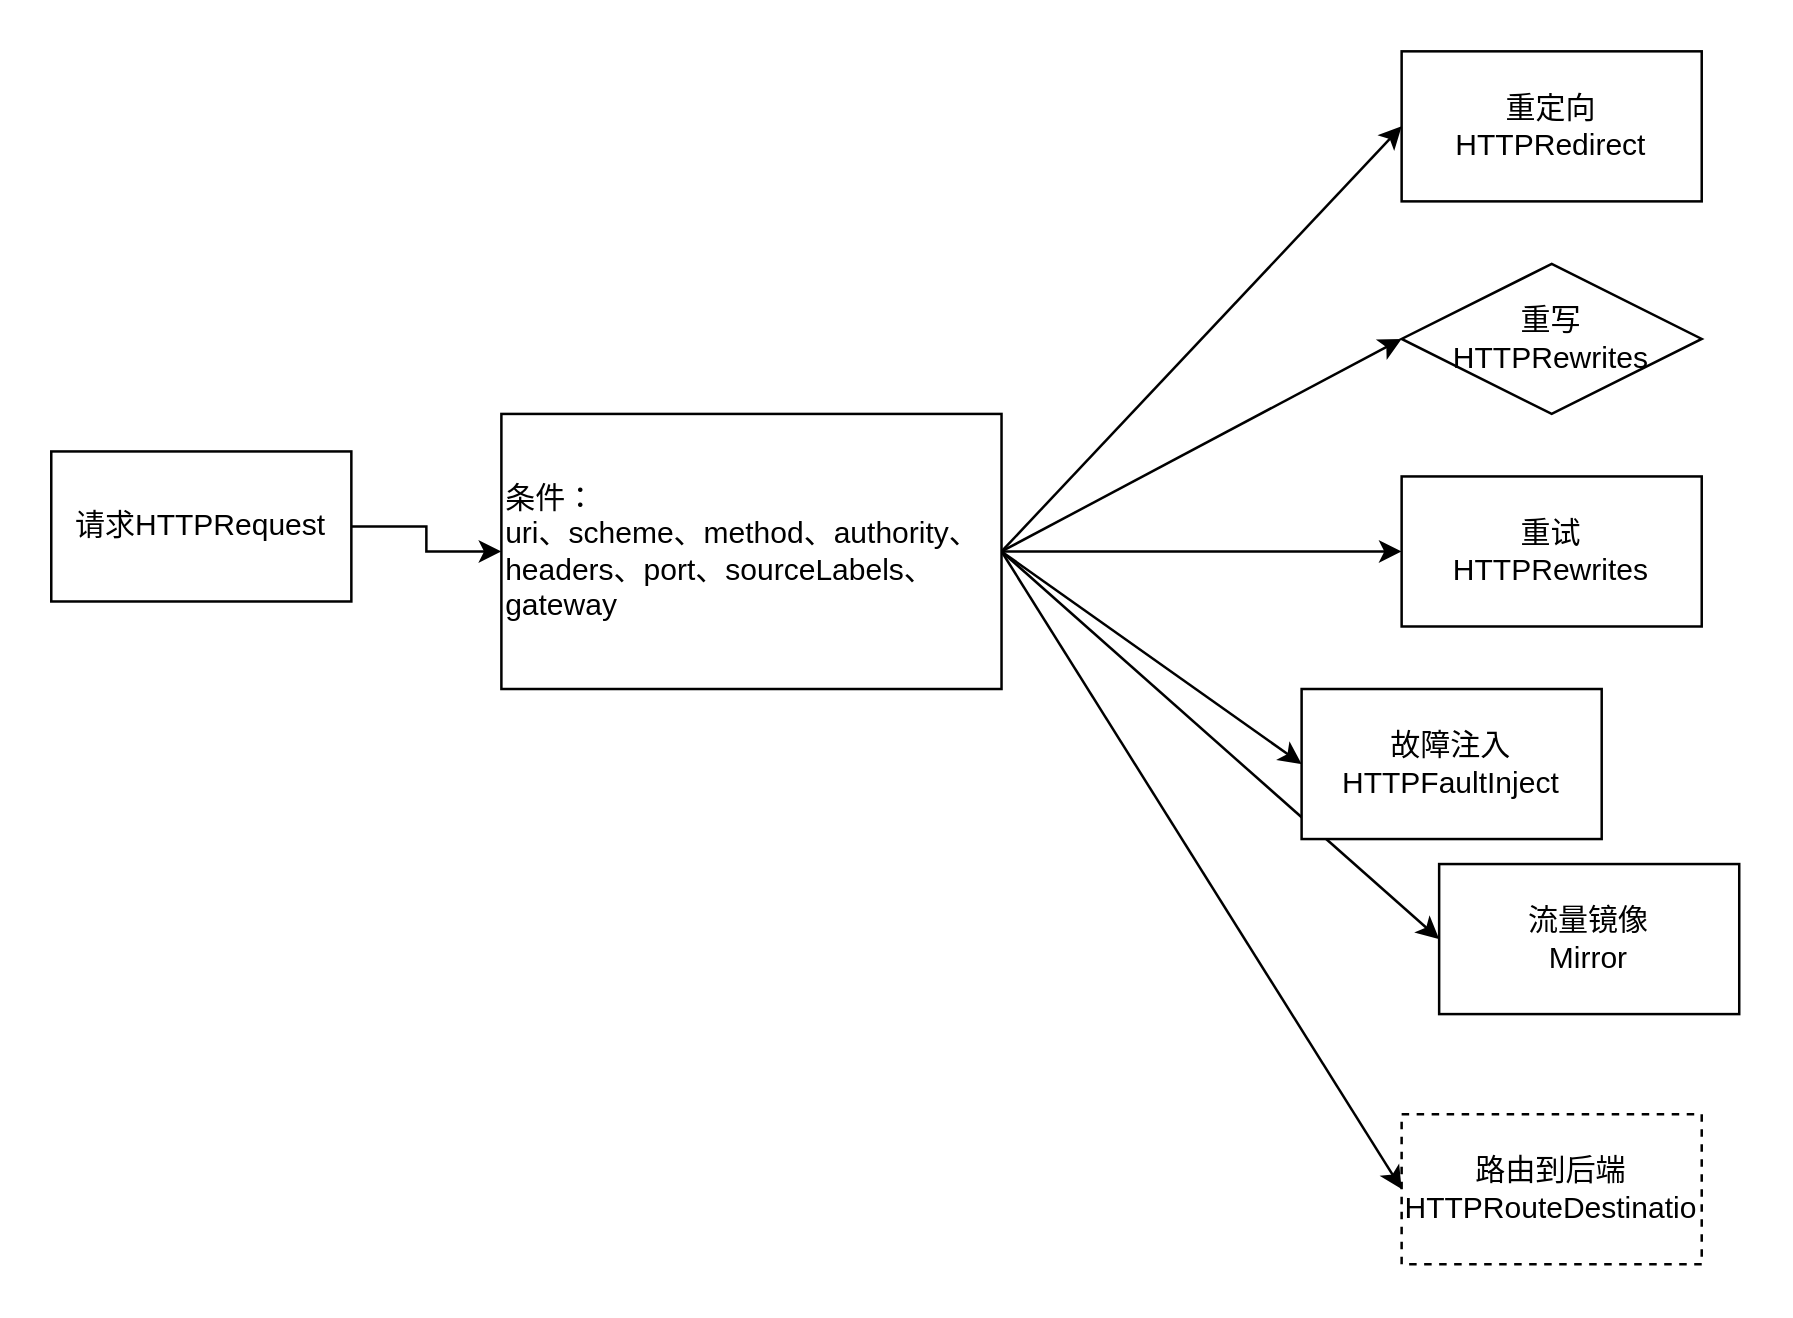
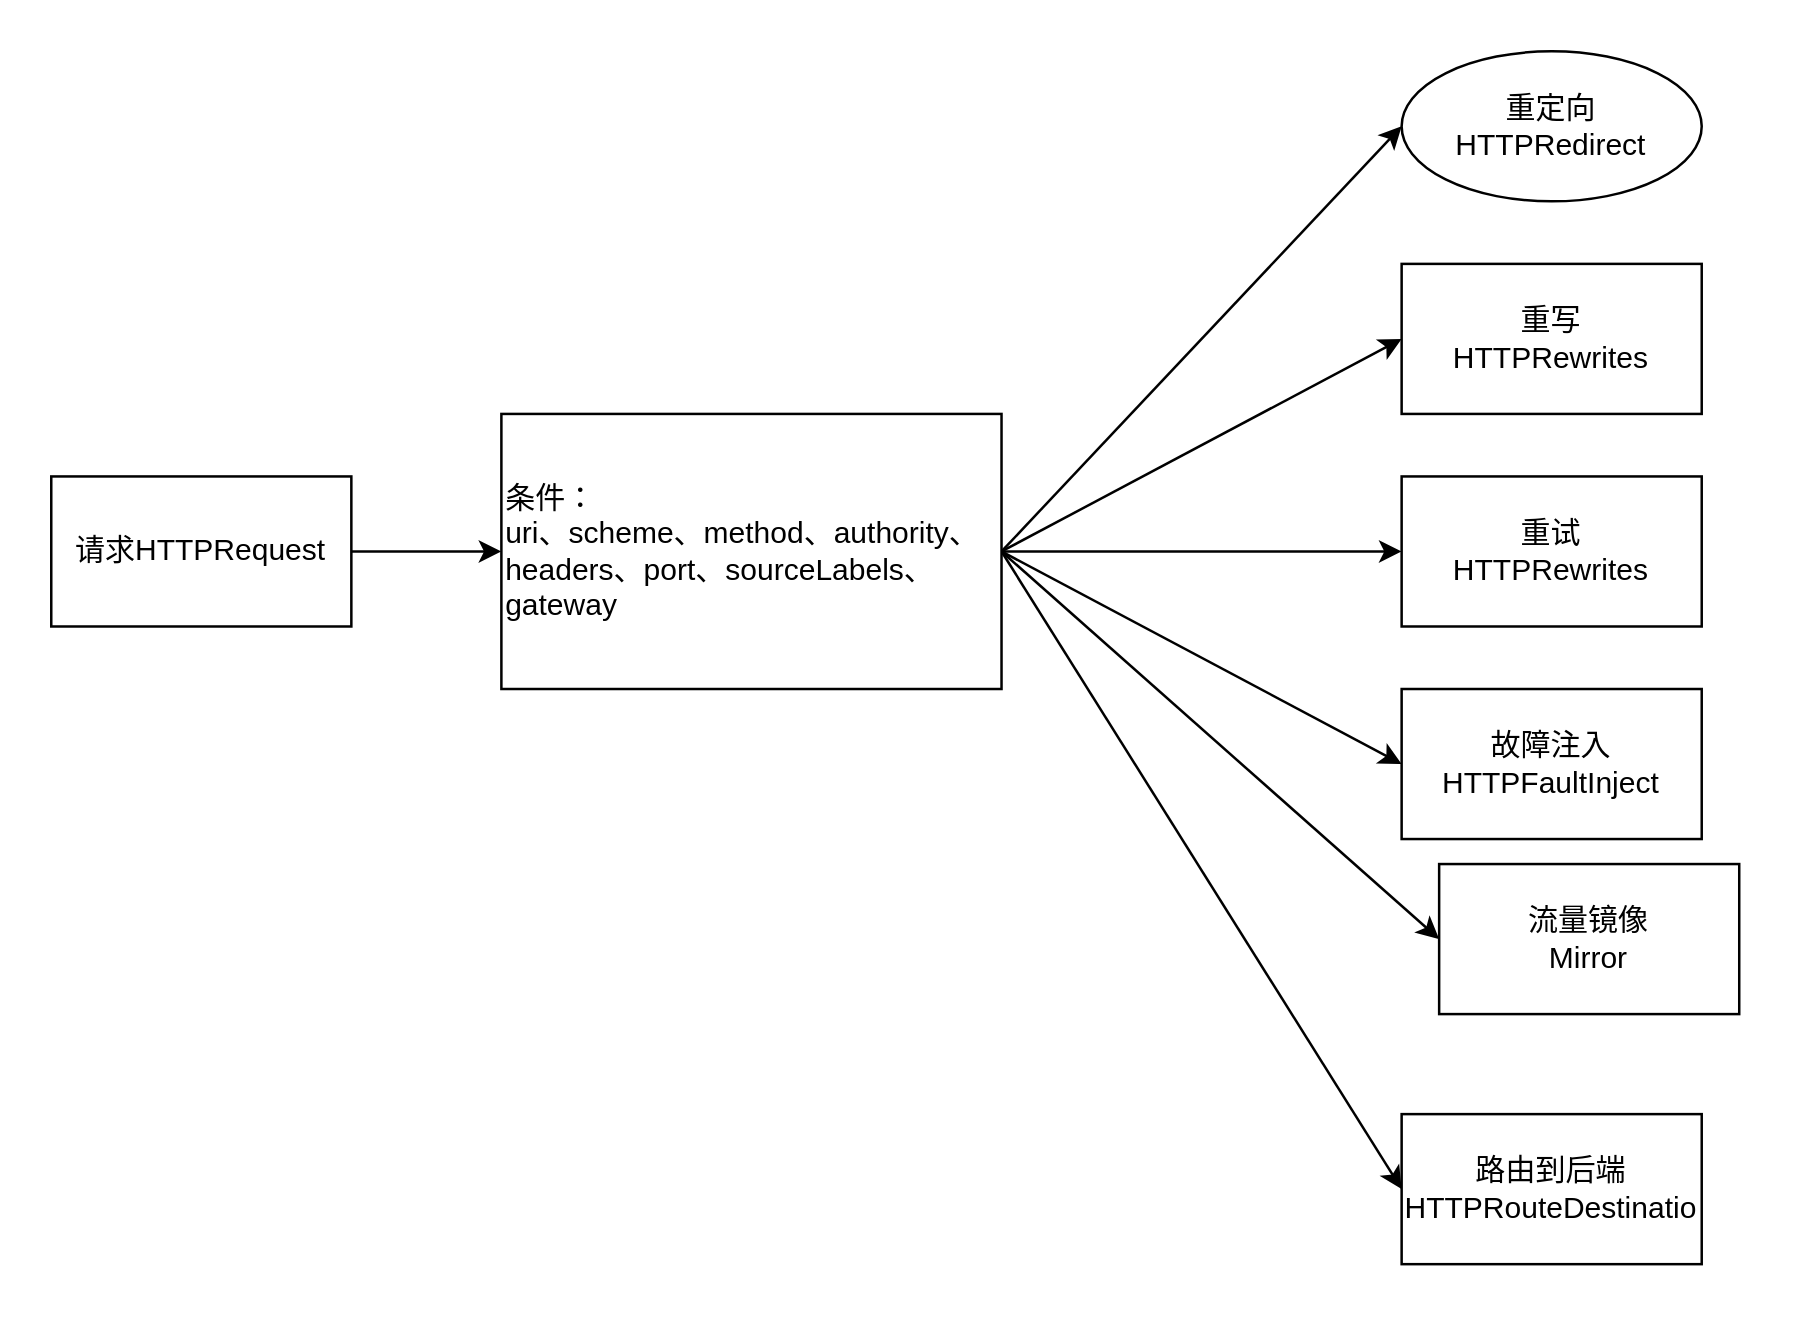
(1551, 126) -> (1551, 126)
(1551, 339) -> (1551, 339)
(201, 526) -> (201, 551)
(1451, 764) -> (1551, 764)
(1551, 1189) -> (1551, 1189)
